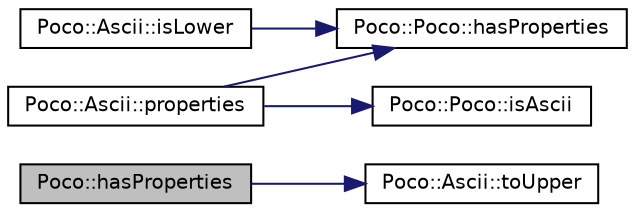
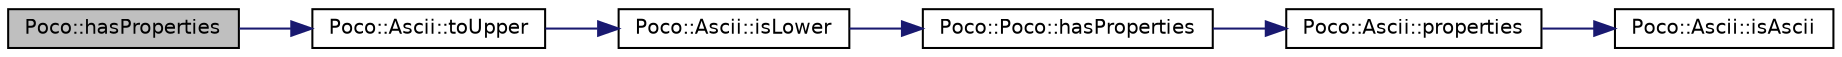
none -> (572, 29)
(299, 70) -> (1239, 29)
(482, 106) -> (1724, 29)
